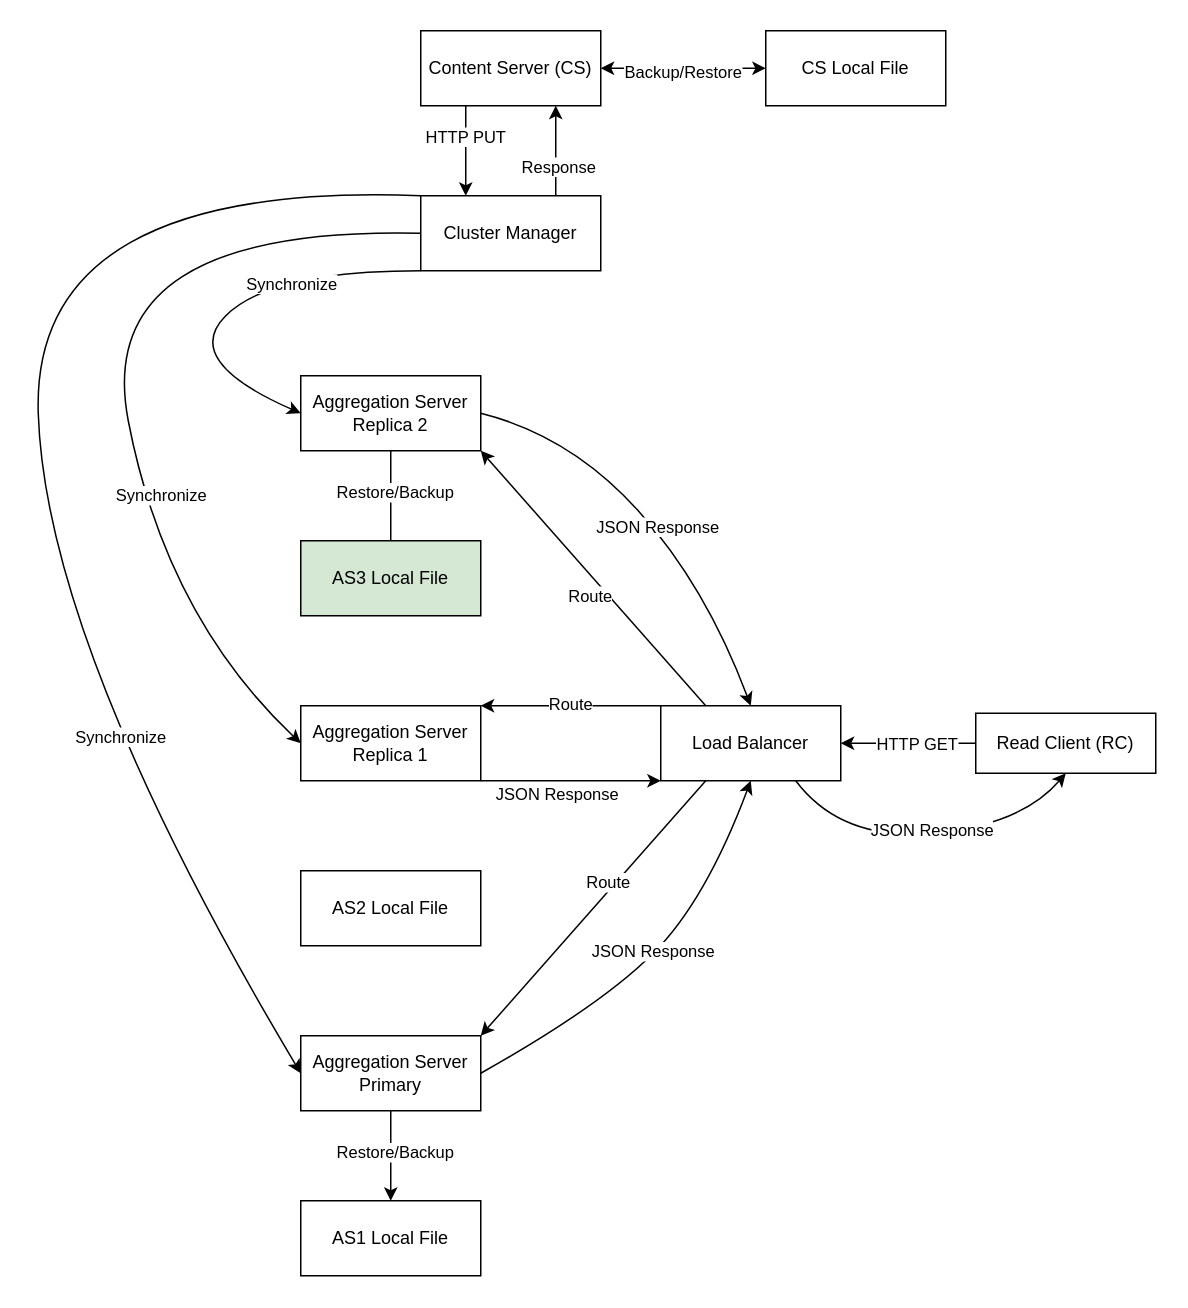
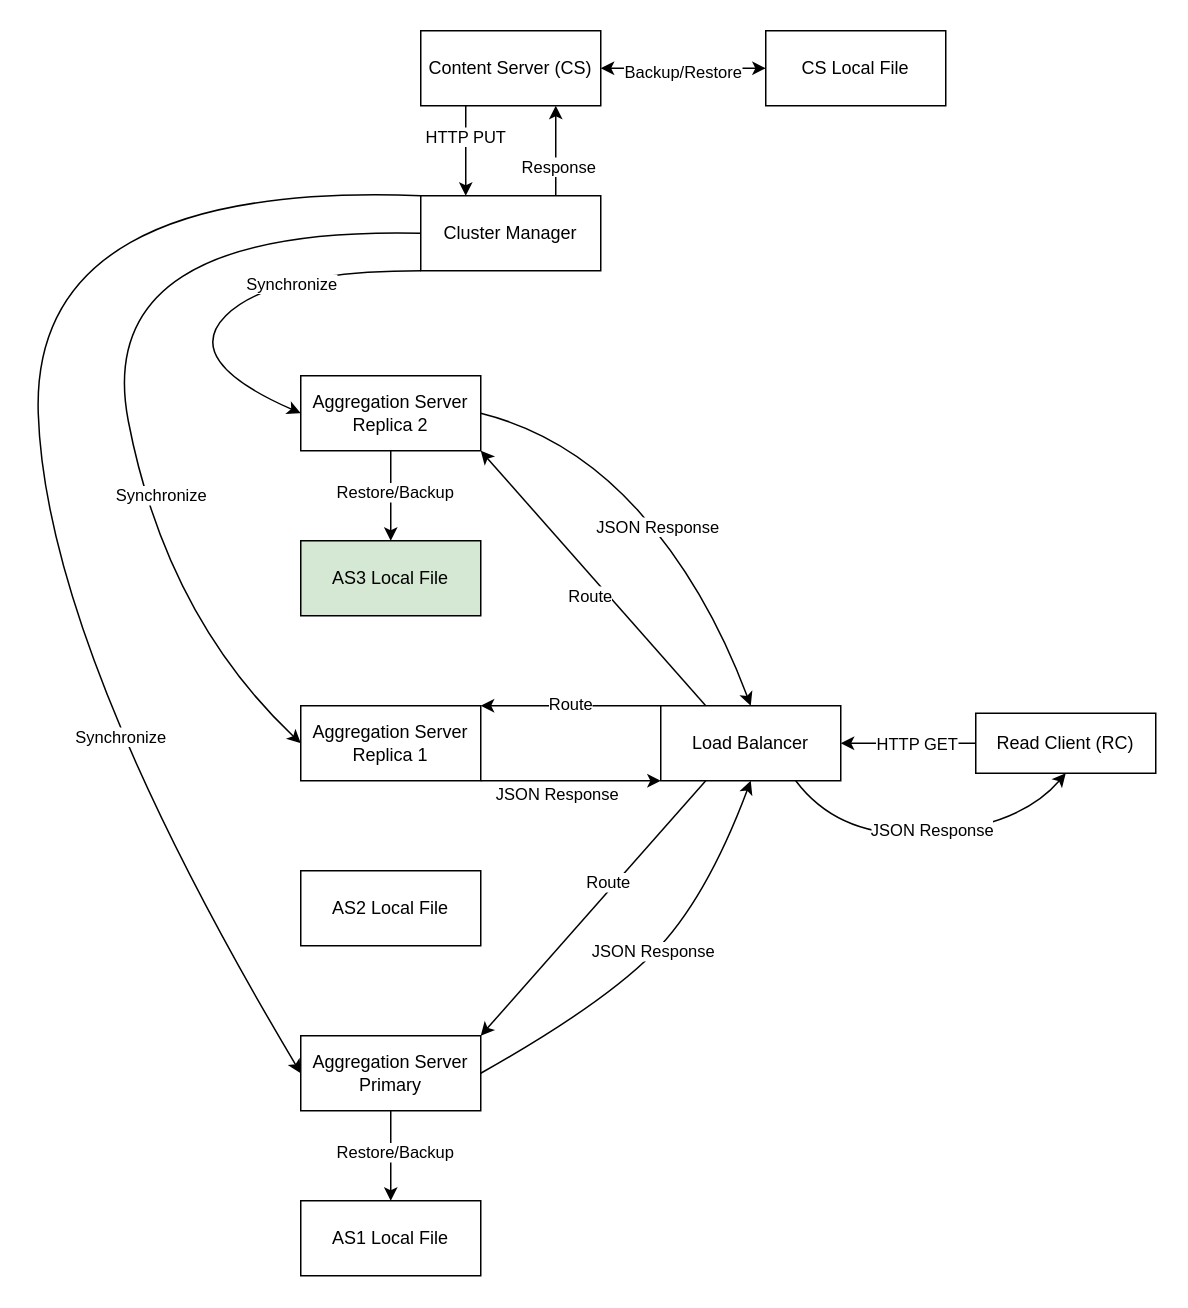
(391, 533) -> (391, 529)
